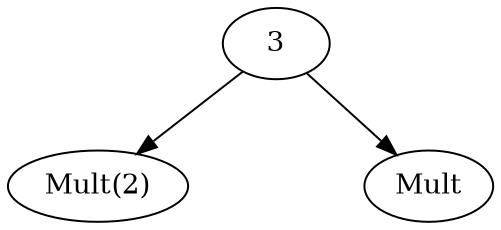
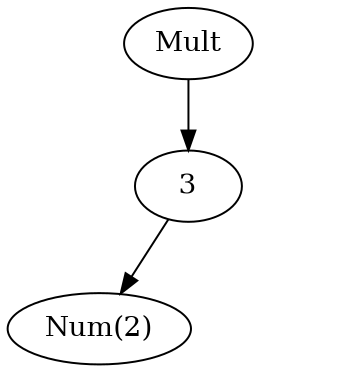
(344, 107) -> (188, 105)
(98, 186) -> (99, 329)
